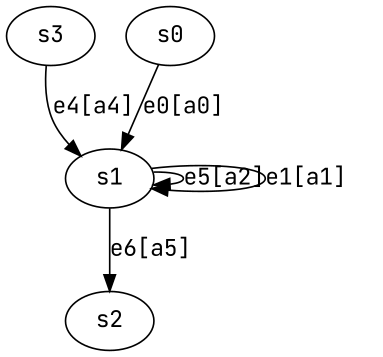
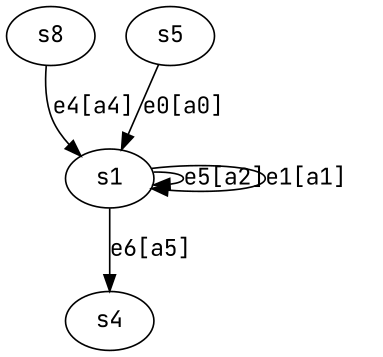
(51, 36) -> (51, 36)
(170, 36) -> (170, 36)
(110, 321) -> (110, 321)
